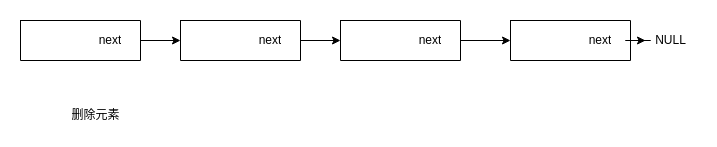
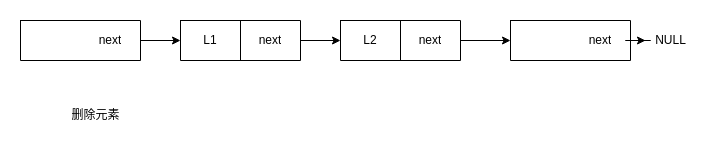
none -> (211, 41)
none -> (371, 41)
